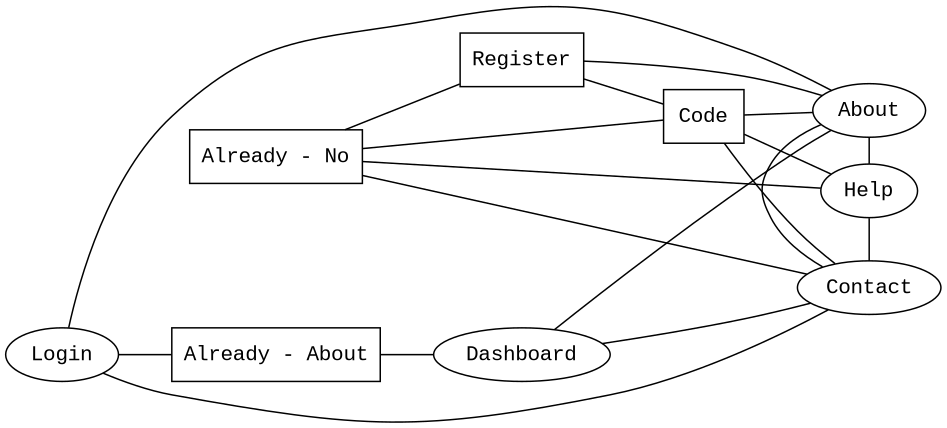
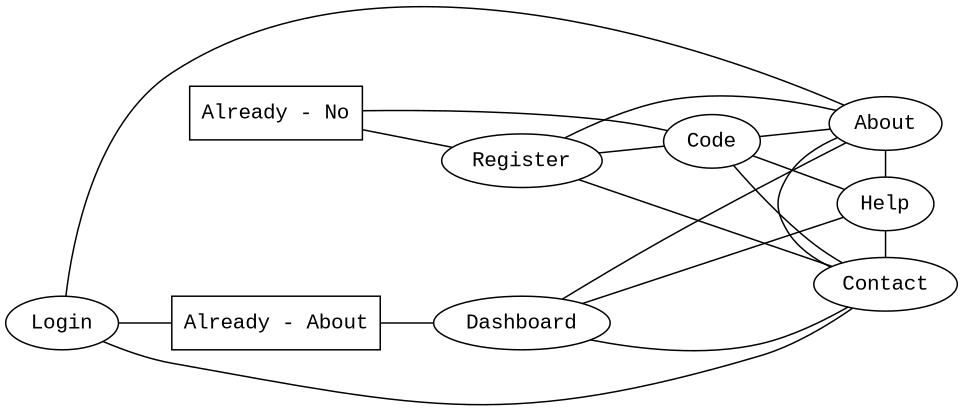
(522, 60) -> (522, 161)
(704, 116) -> (712, 141)
(592, 175) -> (713, 260)
(585, 225) -> (712, 225)
